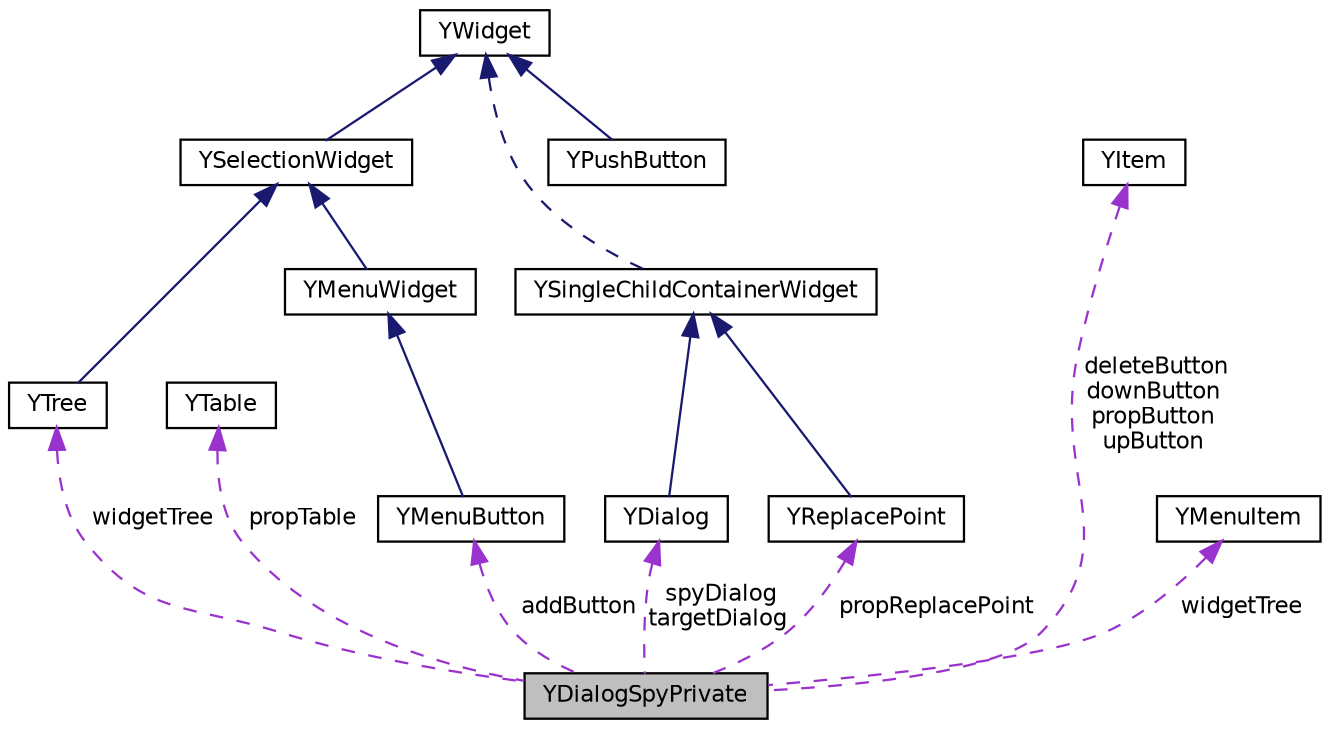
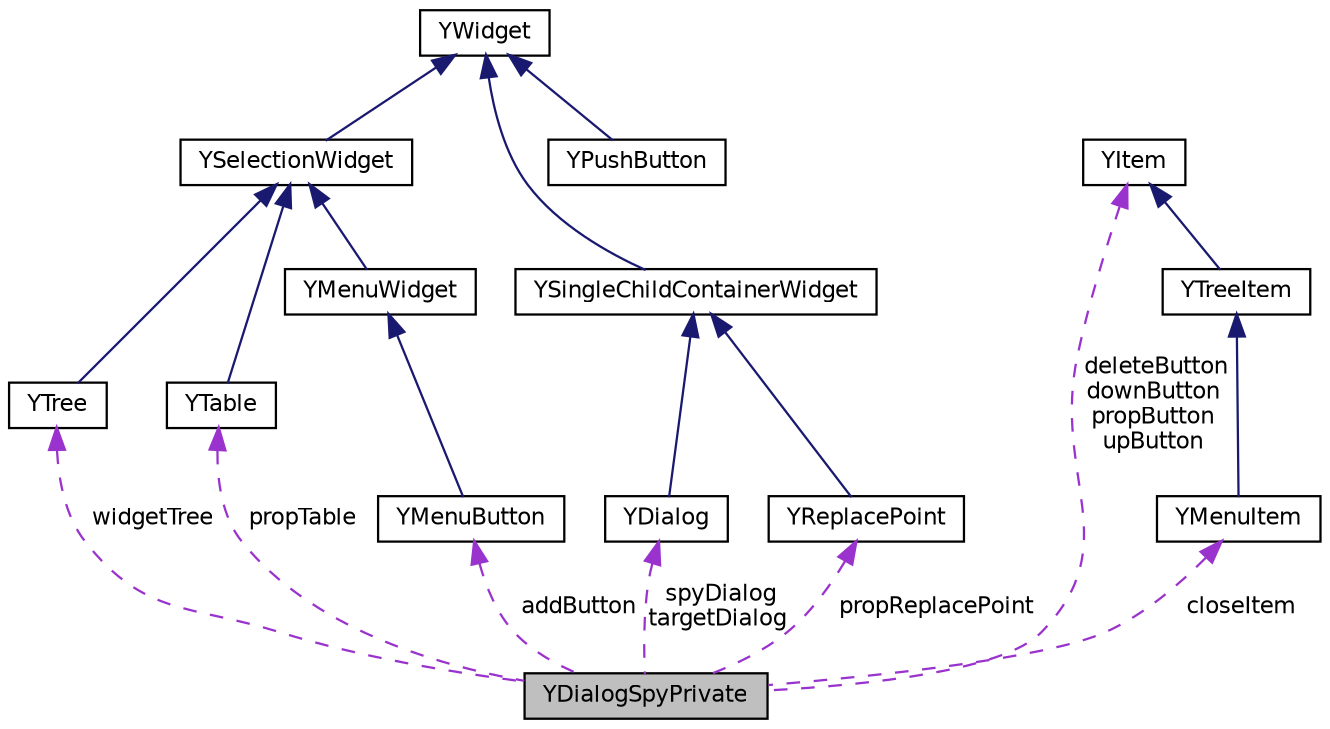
(538, 197) -> (538, 197)
none -> (1236, 292)
none -> (255, 295)
(1239, 607) -> (1239, 607)
